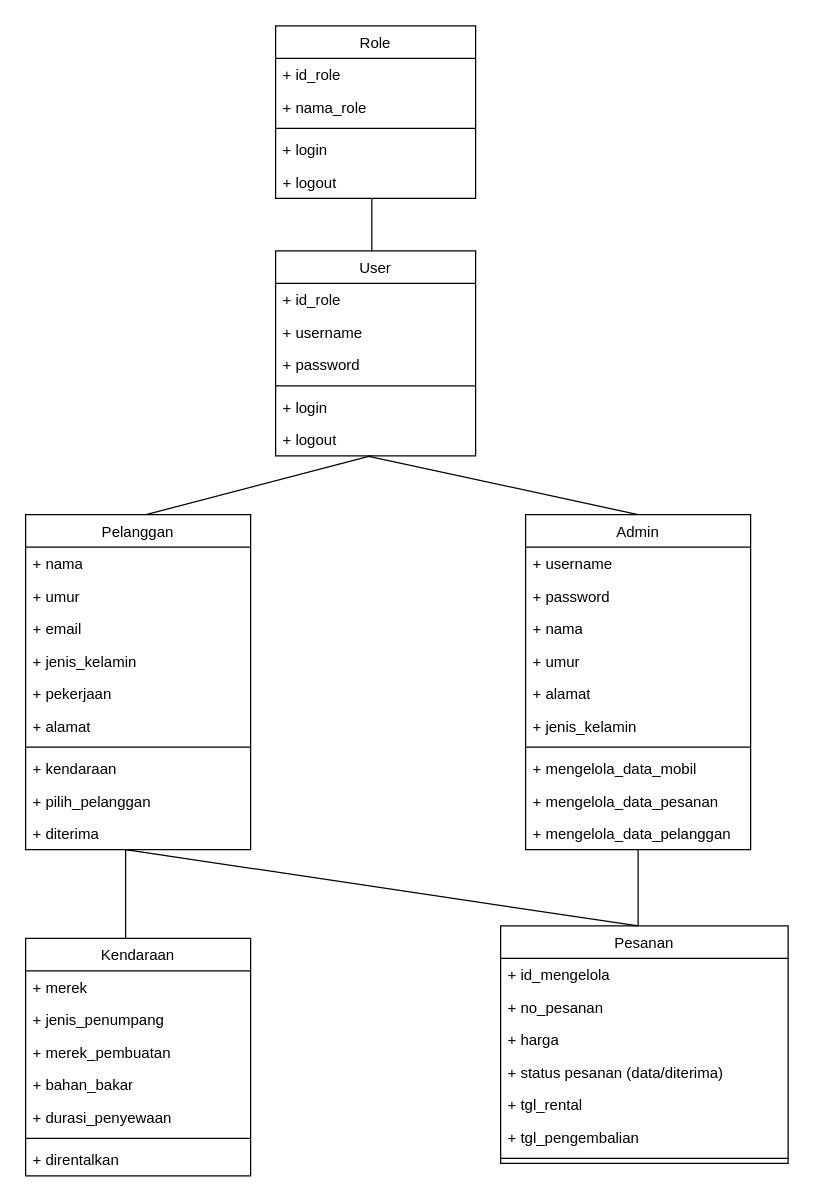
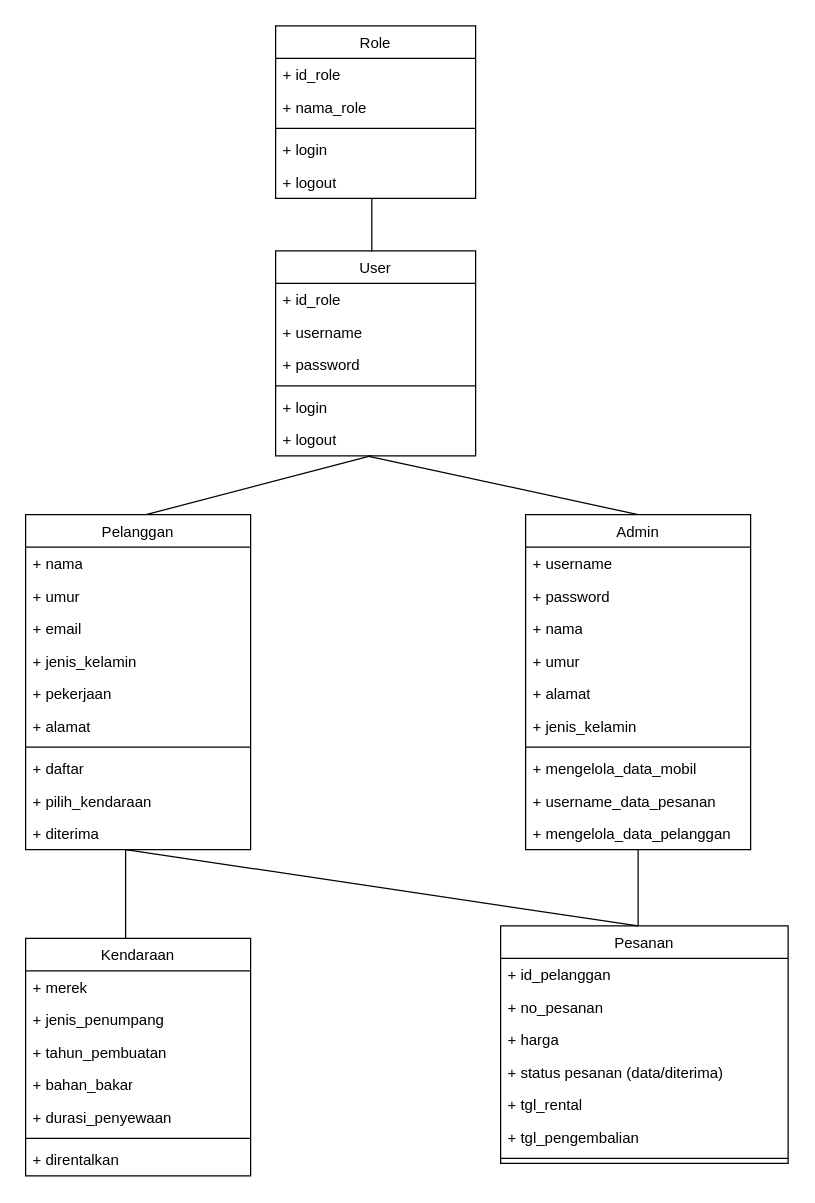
(77, 770) -> (65, 770)
(95, 802) -> (97, 802)
(628, 802) -> (628, 802)
(559, 976) -> (561, 976)
(103, 1053) -> (103, 1053)
